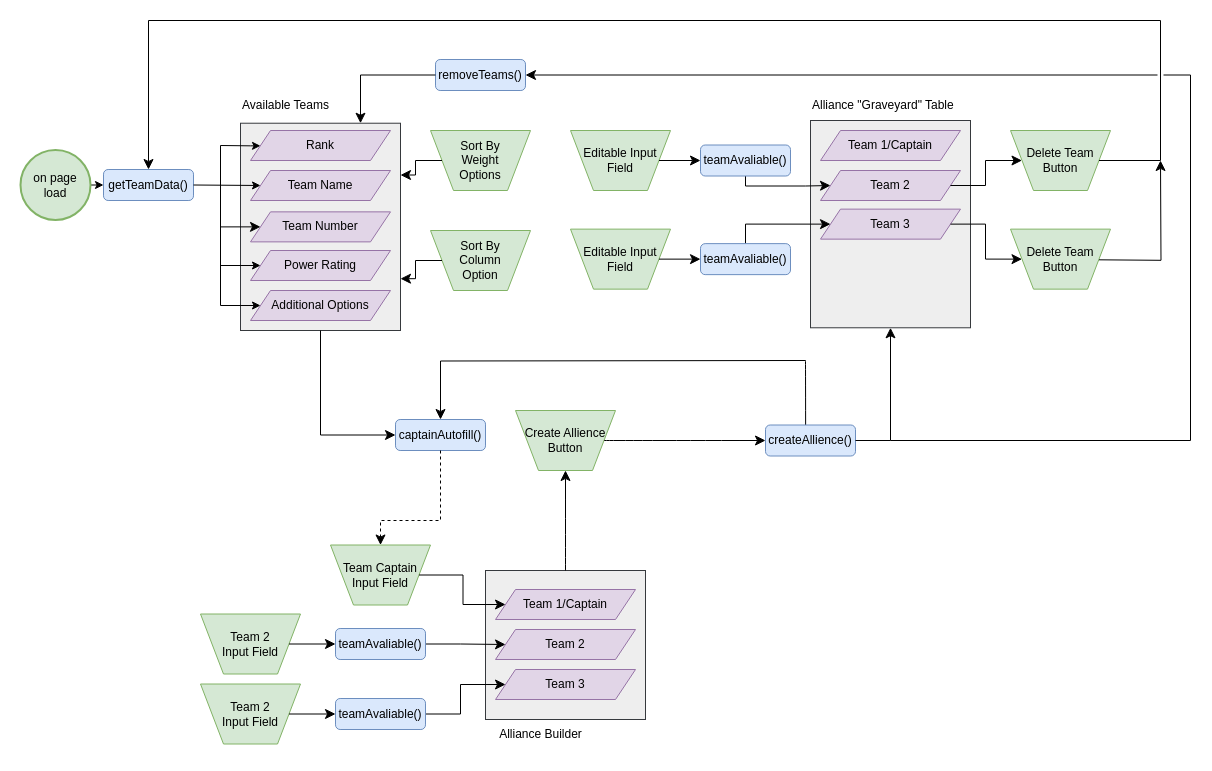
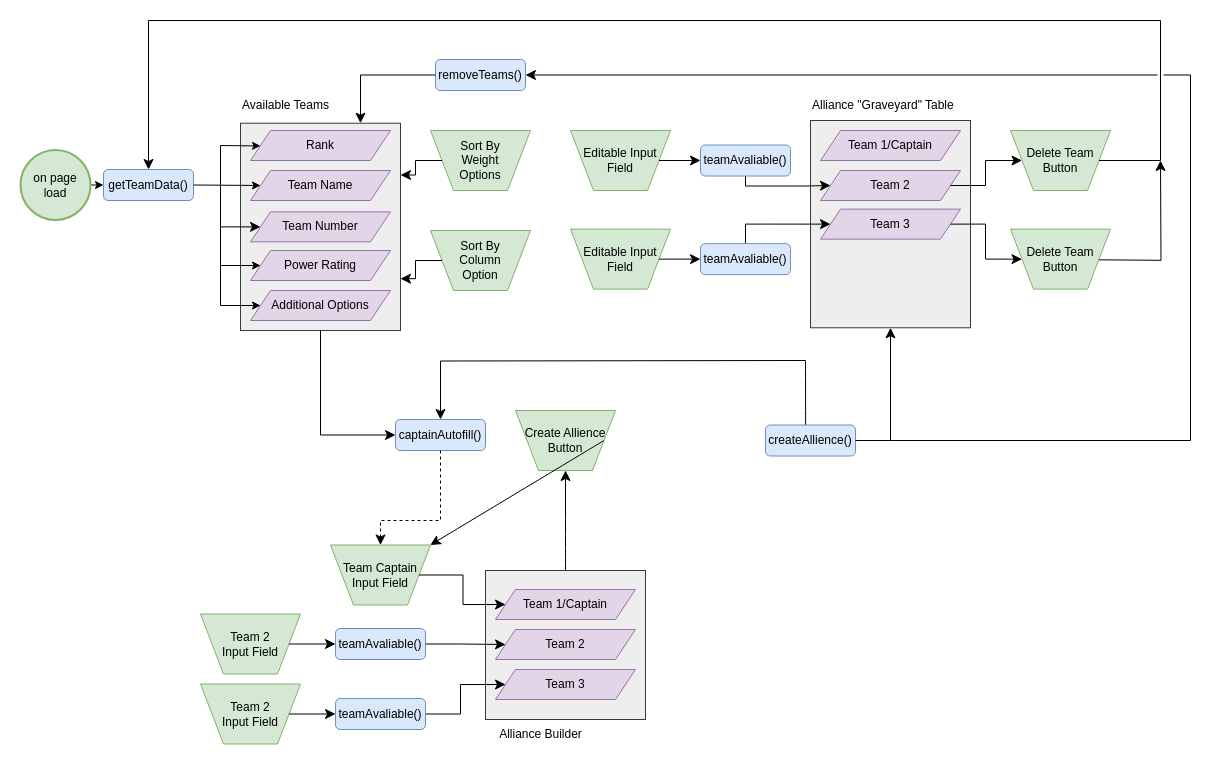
(683, 441) -> (519, 492)
